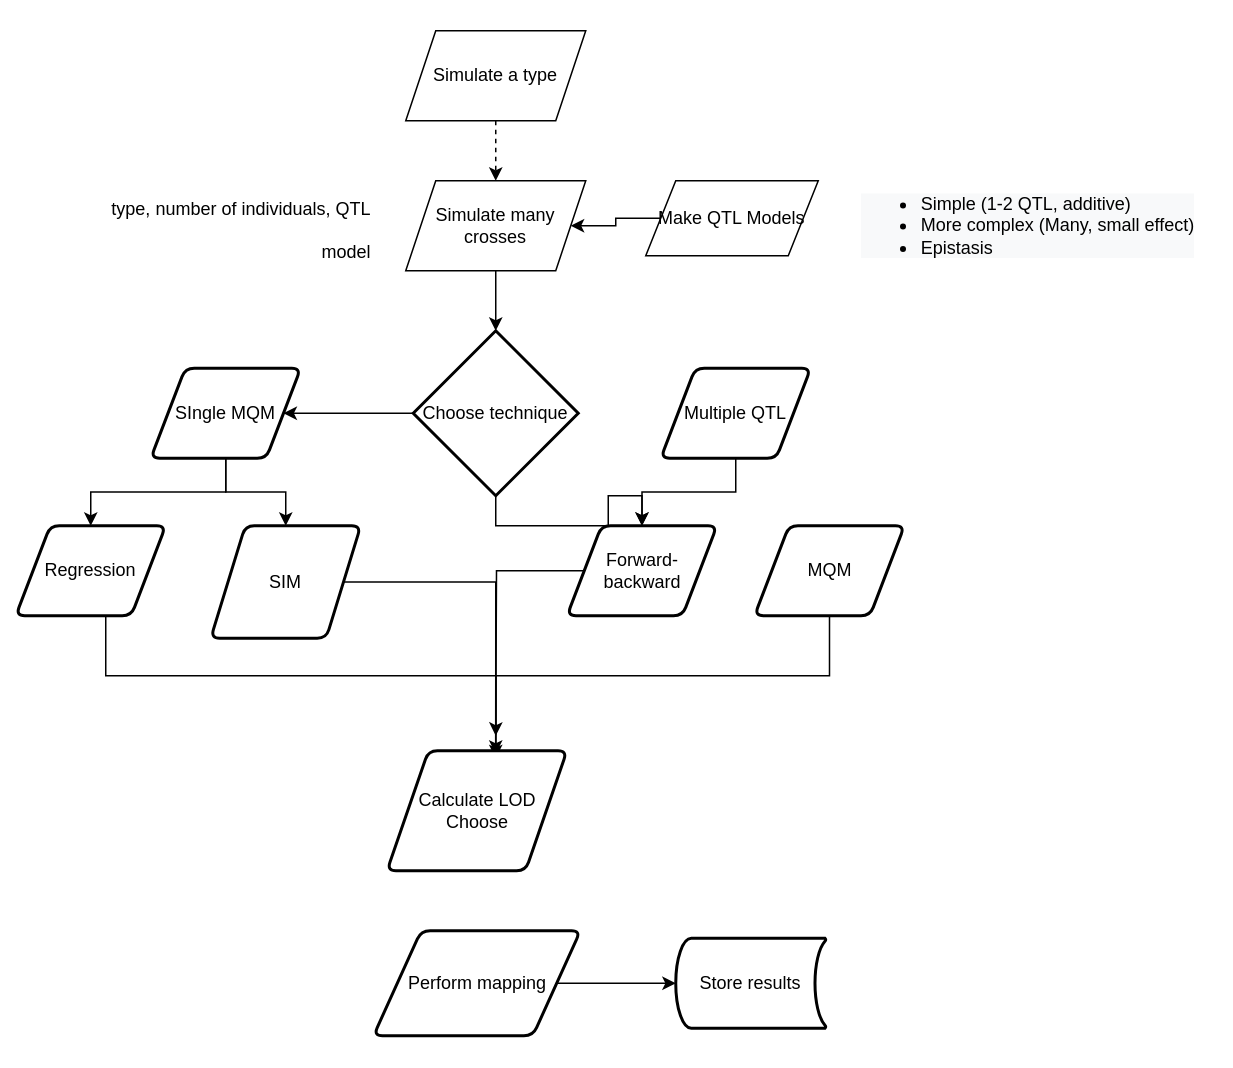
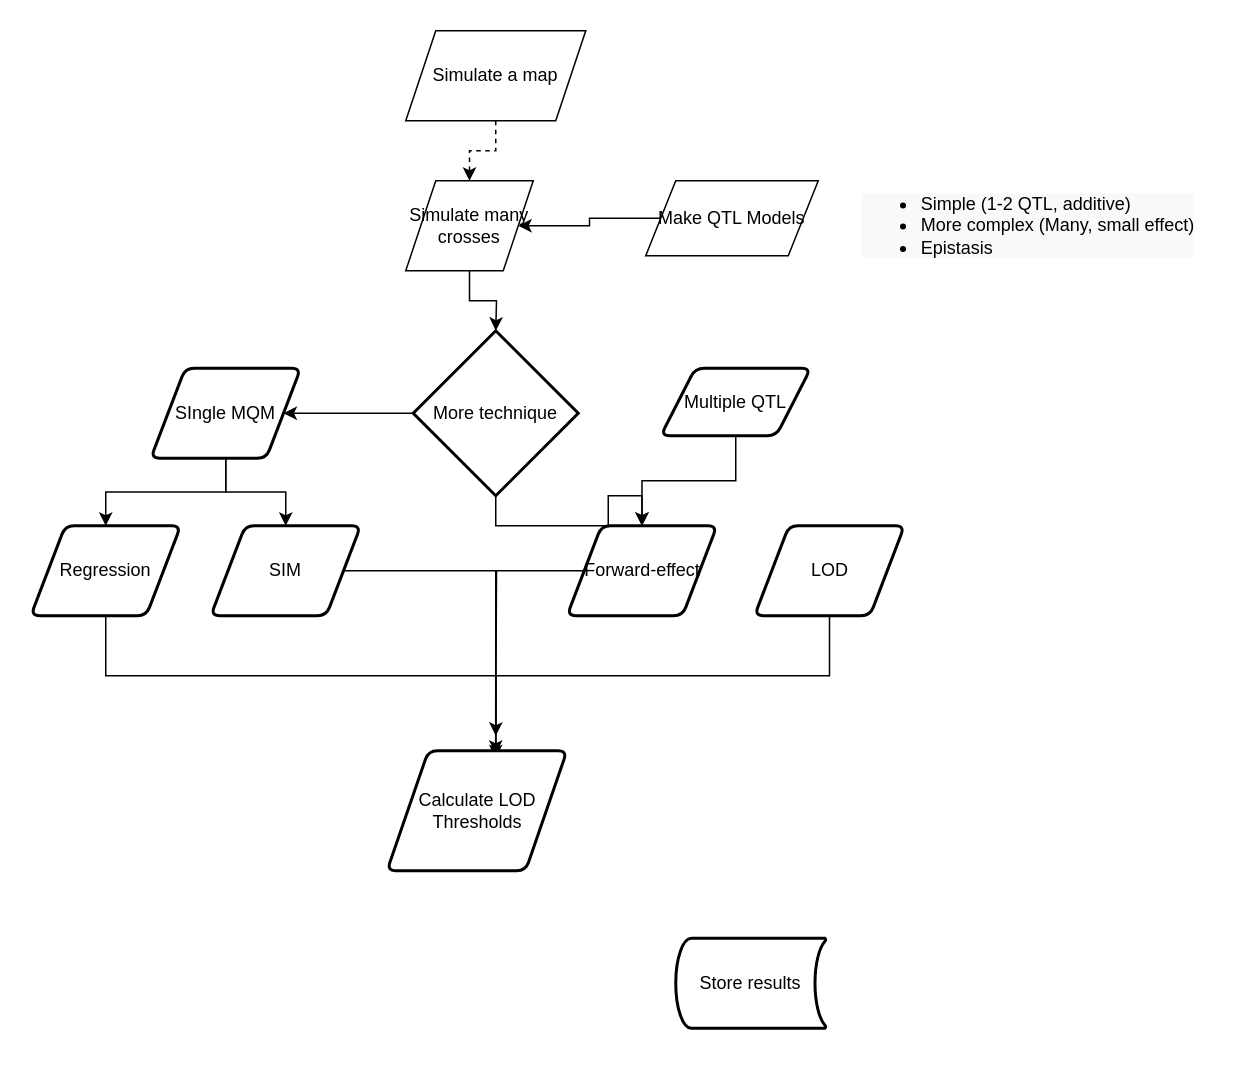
(496, 76) -> (496, 76)
(233, 226) -> none
(496, 226) -> (470, 226)
(496, 413) -> (496, 413)
(736, 413) -> (736, 402)
(91, 571) -> (106, 571)
(643, 571) -> (643, 571)
(830, 571) -> (830, 571)
(286, 582) -> (286, 571)
(478, 811) -> (478, 811)
(477, 983) -> none
(611, 983) -> none
